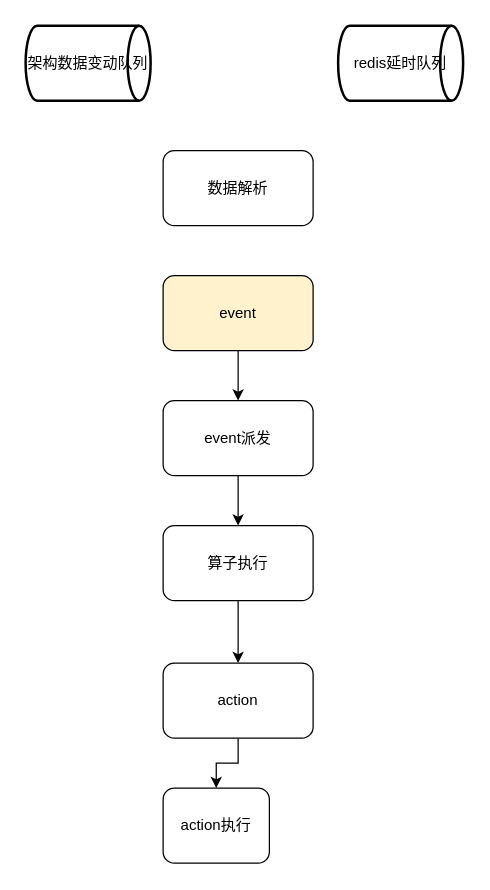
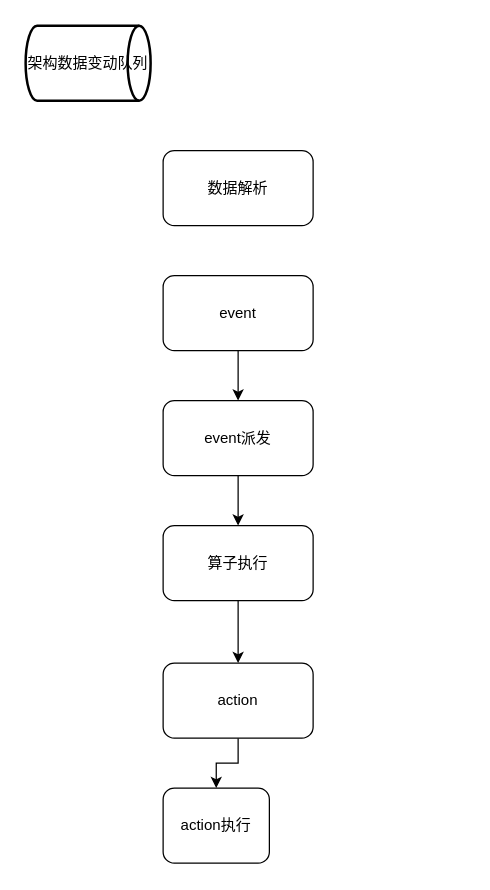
(401, 63) -> none
(238, 313) -> (238, 313)
